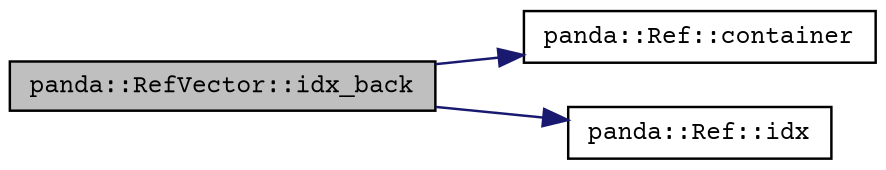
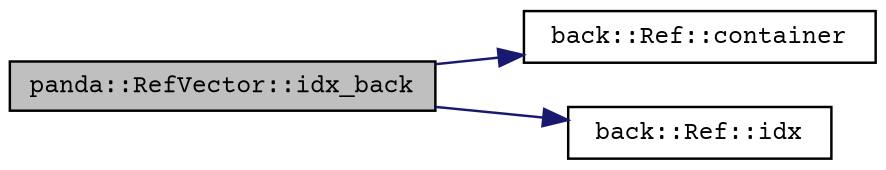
(700, 37) -> (700, 37)
(700, 133) -> (700, 133)
